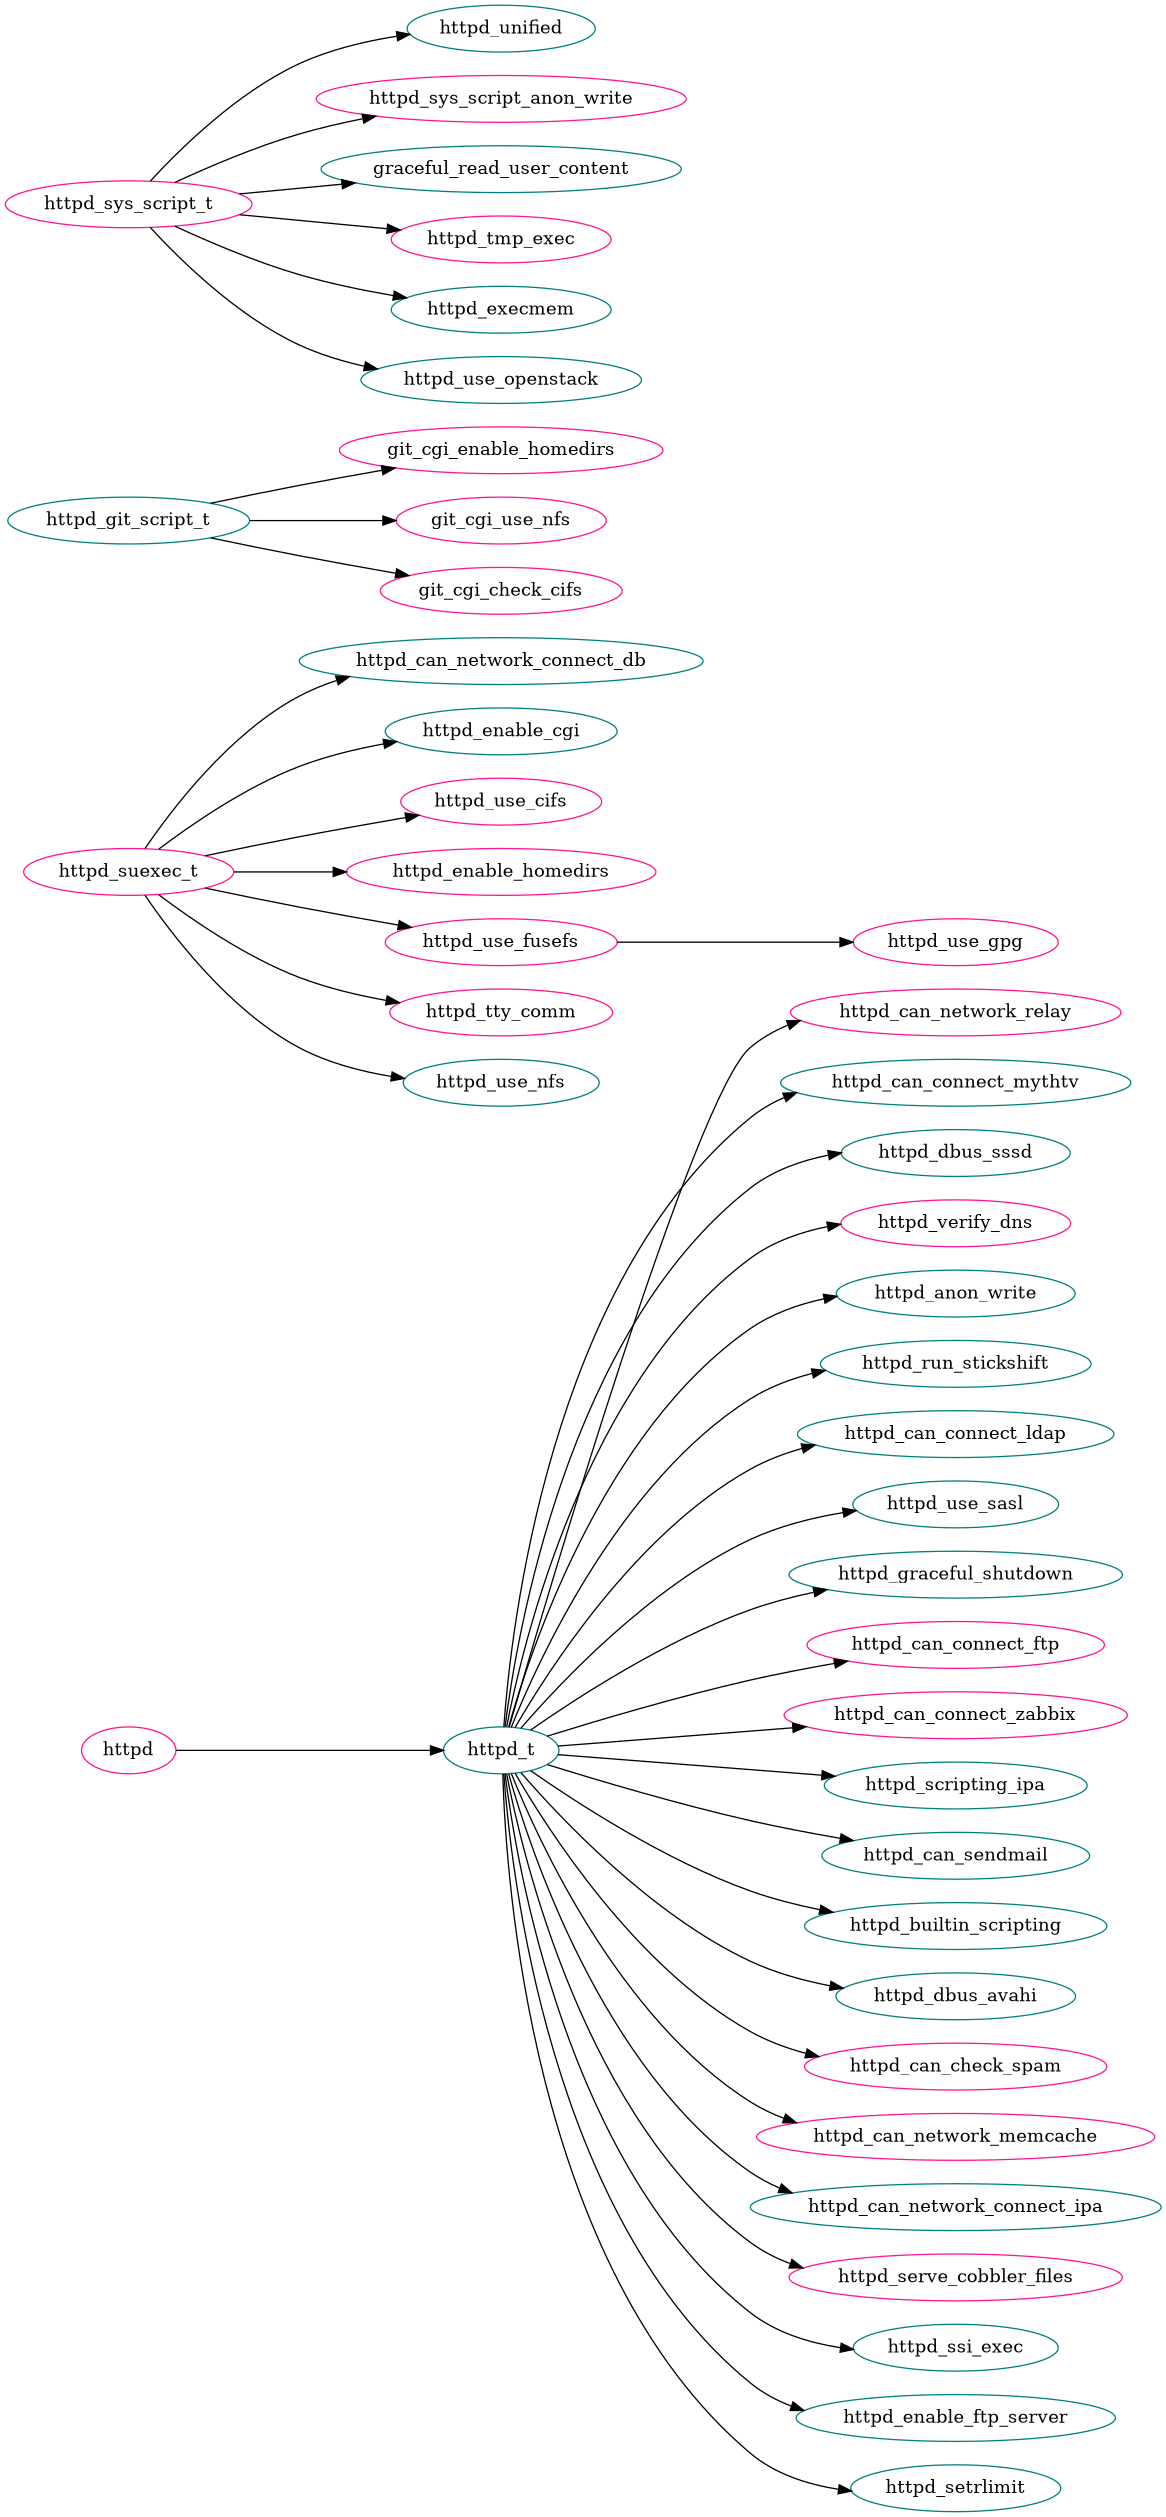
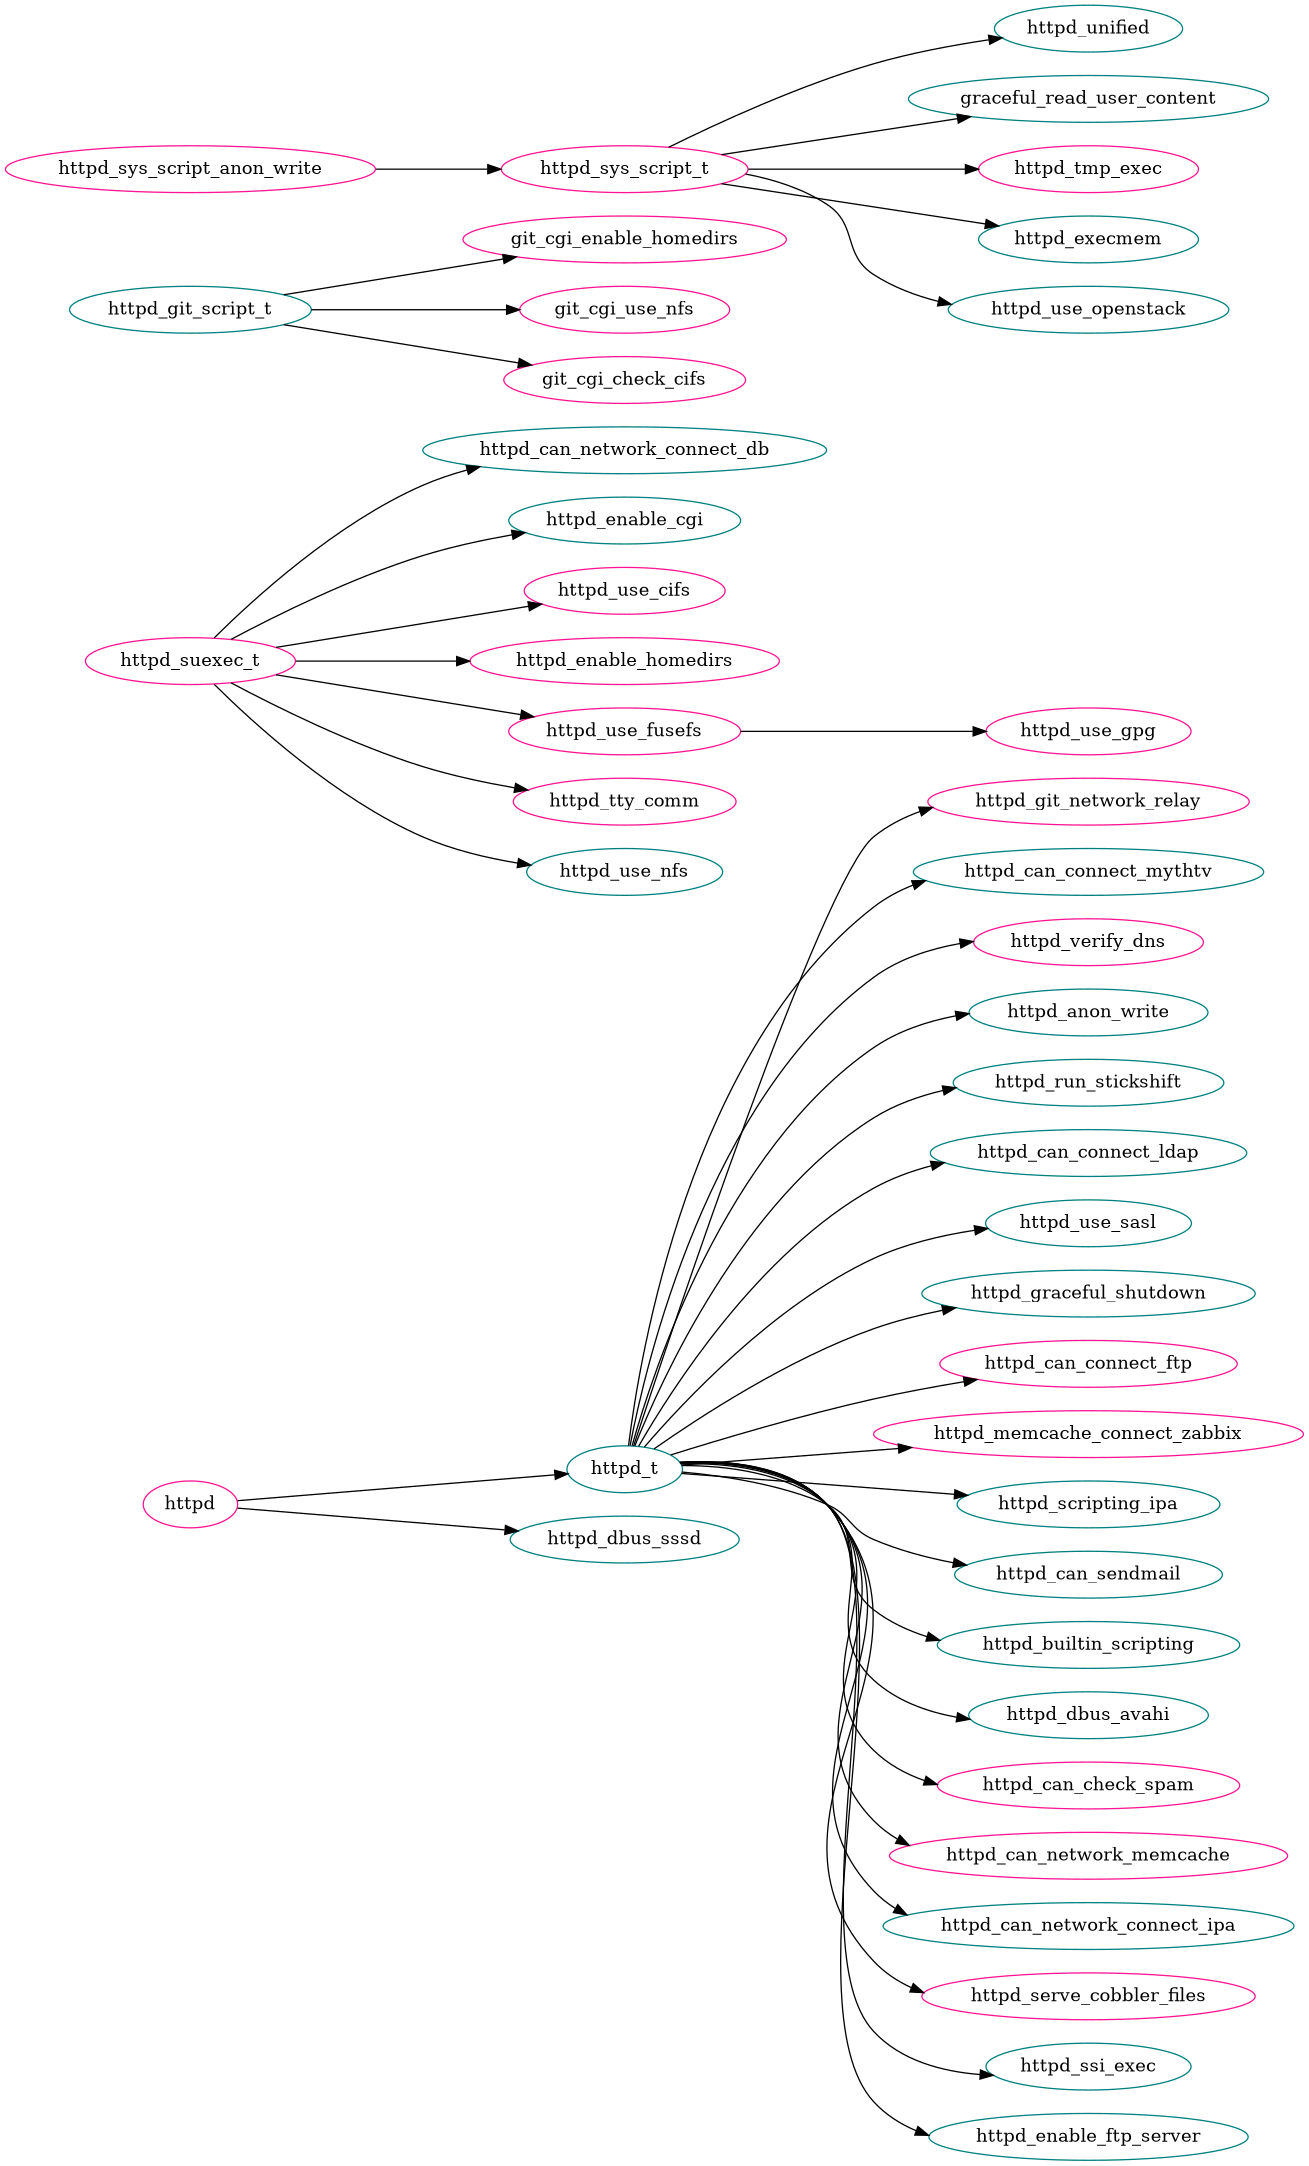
(267, 145) -> (432, 169)
(956, 1012) -> (1089, 802)
(597, 1395) -> (371, 1519)
(956, 1715) -> (1089, 1434)
(956, 2488) -> none
